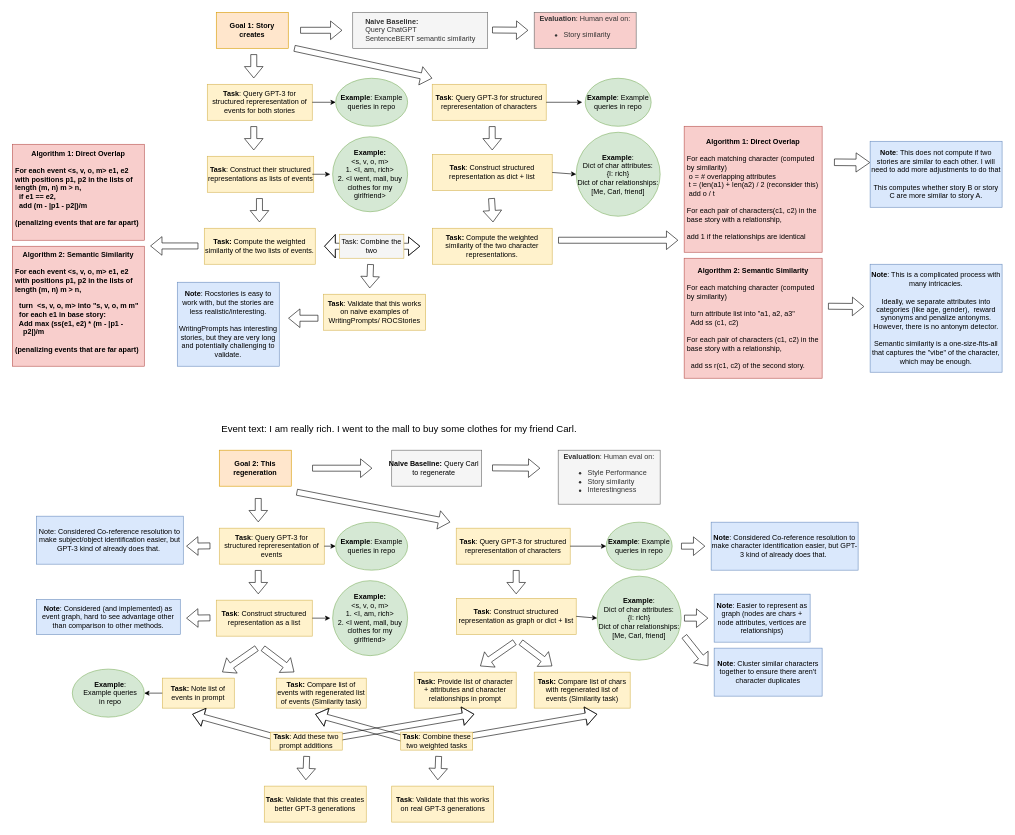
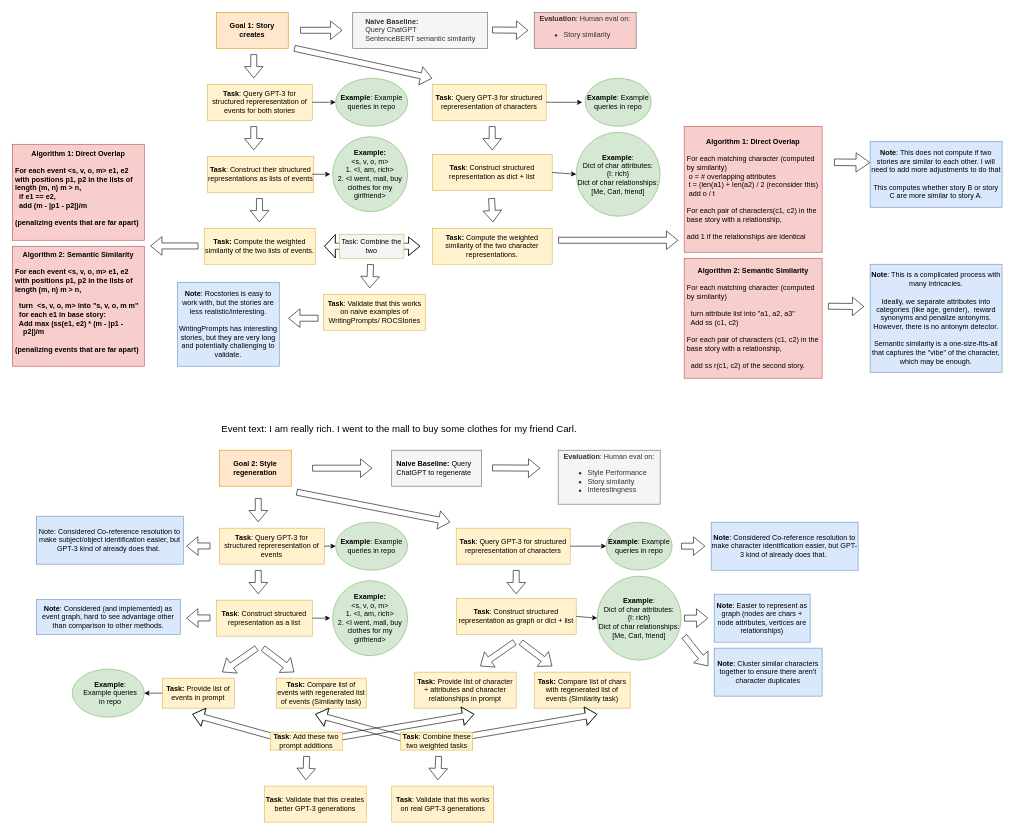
(255, 468) -> (255, 468)
(434, 468) -> (434, 468)
(198, 693) -> (198, 693)
